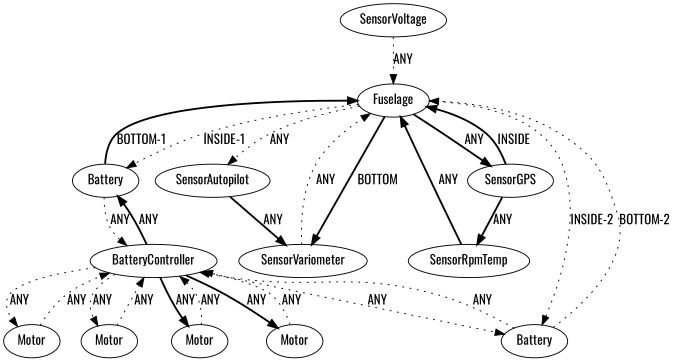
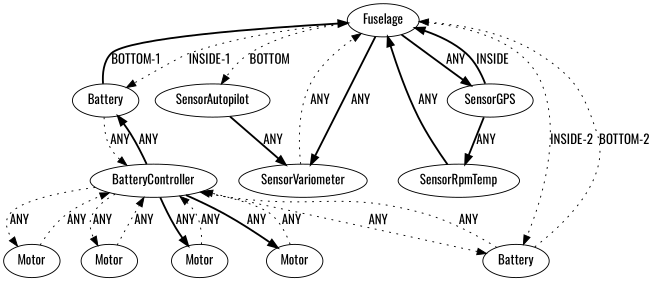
(393, 20) -> none
(280, 141) -> (270, 60)
(378, 181) -> (361, 101)
